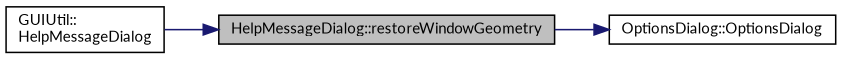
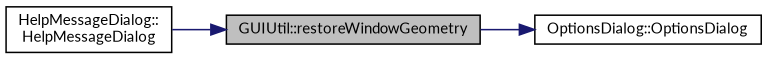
(85, 30) -> (89, 30)
(387, 30) -> (353, 30)
